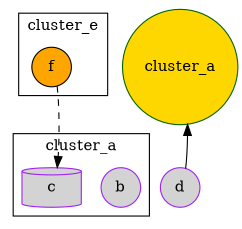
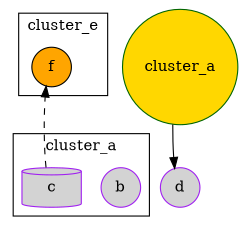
(59, 121) -> (44, 127)
(187, 152) -> (173, 141)
